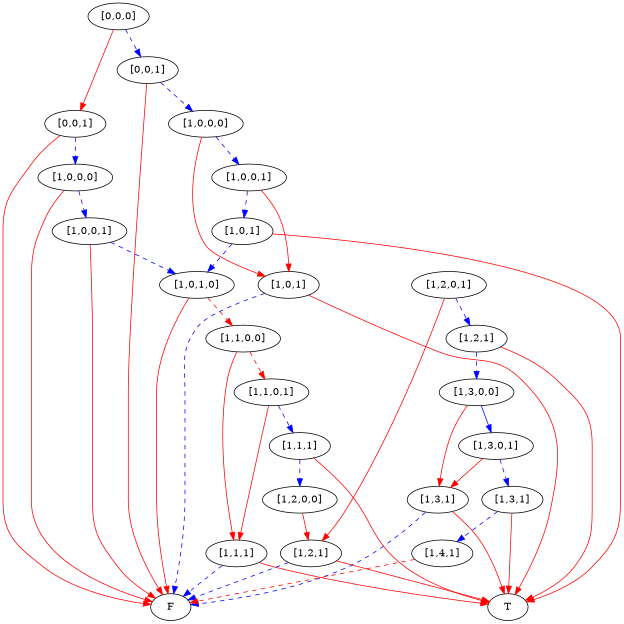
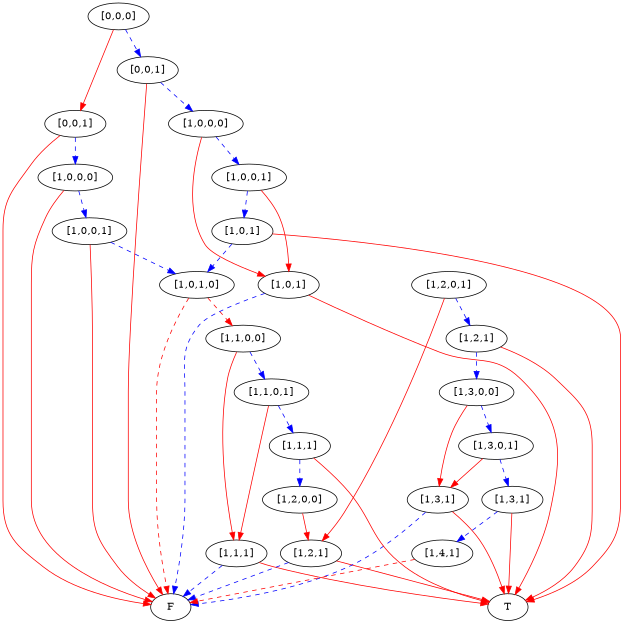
(256, 362) -> (256, 362)
(485, 415) -> (485, 415)
(157, 439) -> (157, 439)
